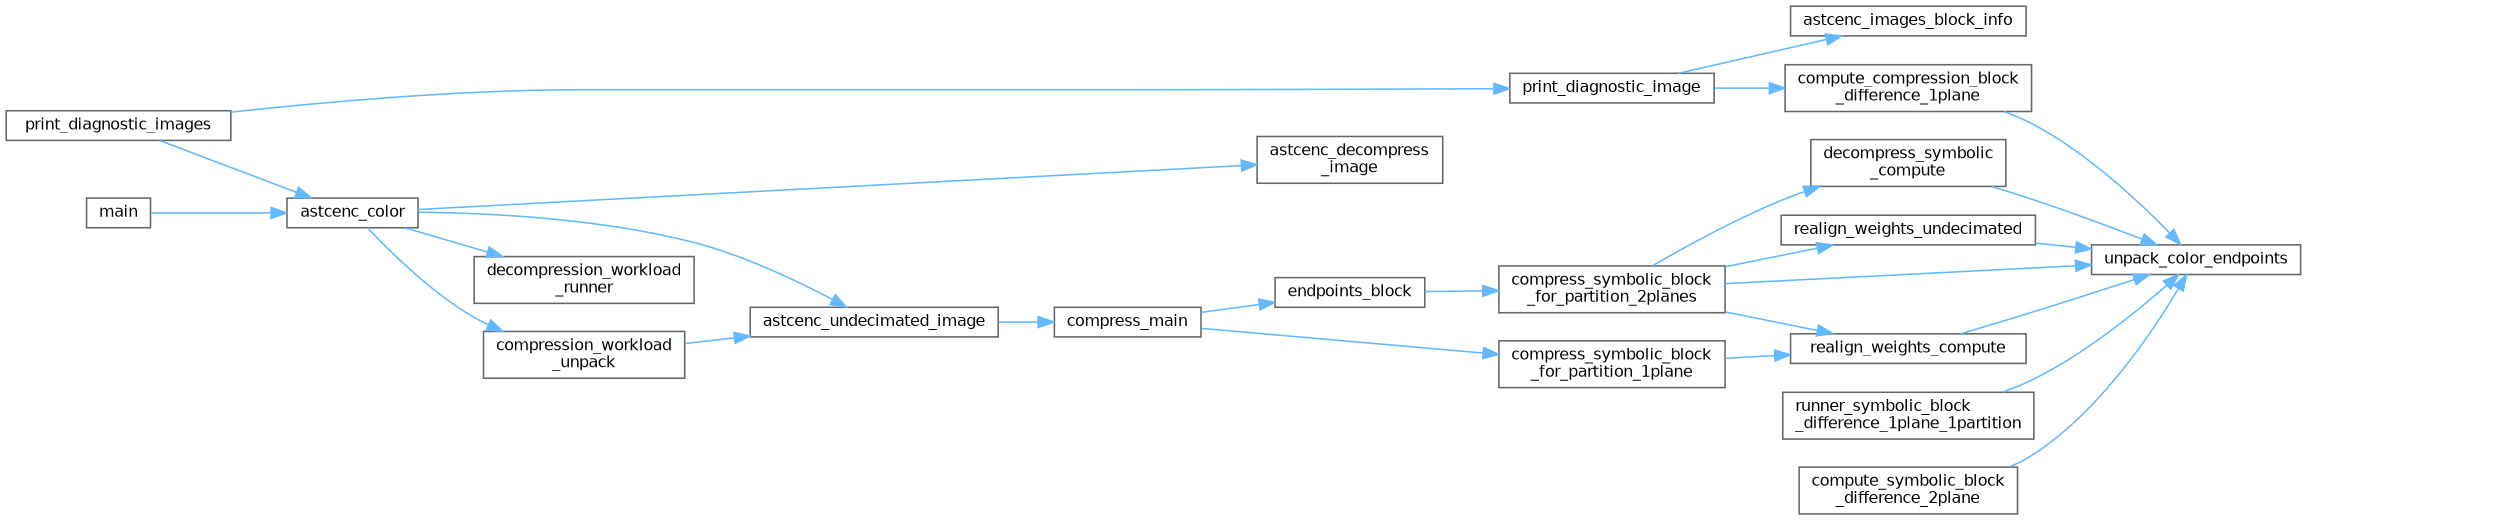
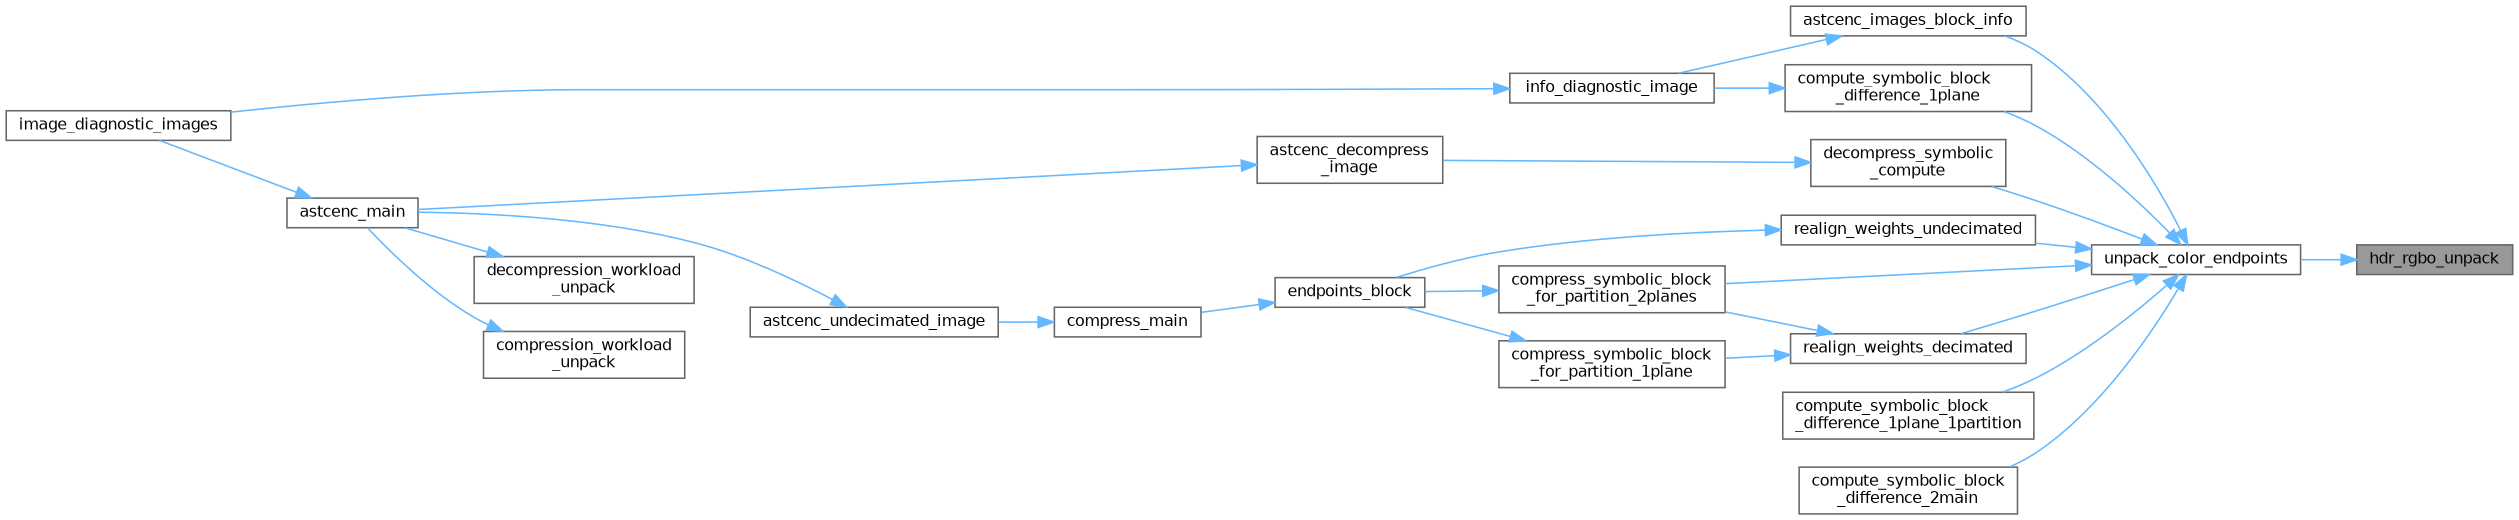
(1612, 88) -> (1612, 88)
(1908, 88) -> (1908, 88)
none -> (2108, 118)
(119, 126) -> (119, 126)
(119, 213) -> none
(352, 213) -> (352, 213)
(1727, 225) -> (1619, 161)
(1771, 257) -> (1579, 242)
none -> (2435, 260)
(584, 280) -> (584, 280)
(710, 341) -> none
(1342, 341) -> (1458, 322)
(1908, 349) -> (1908, 349)
(1908, 416) -> (1908, 416)
(1908, 491) -> (1908, 491)
